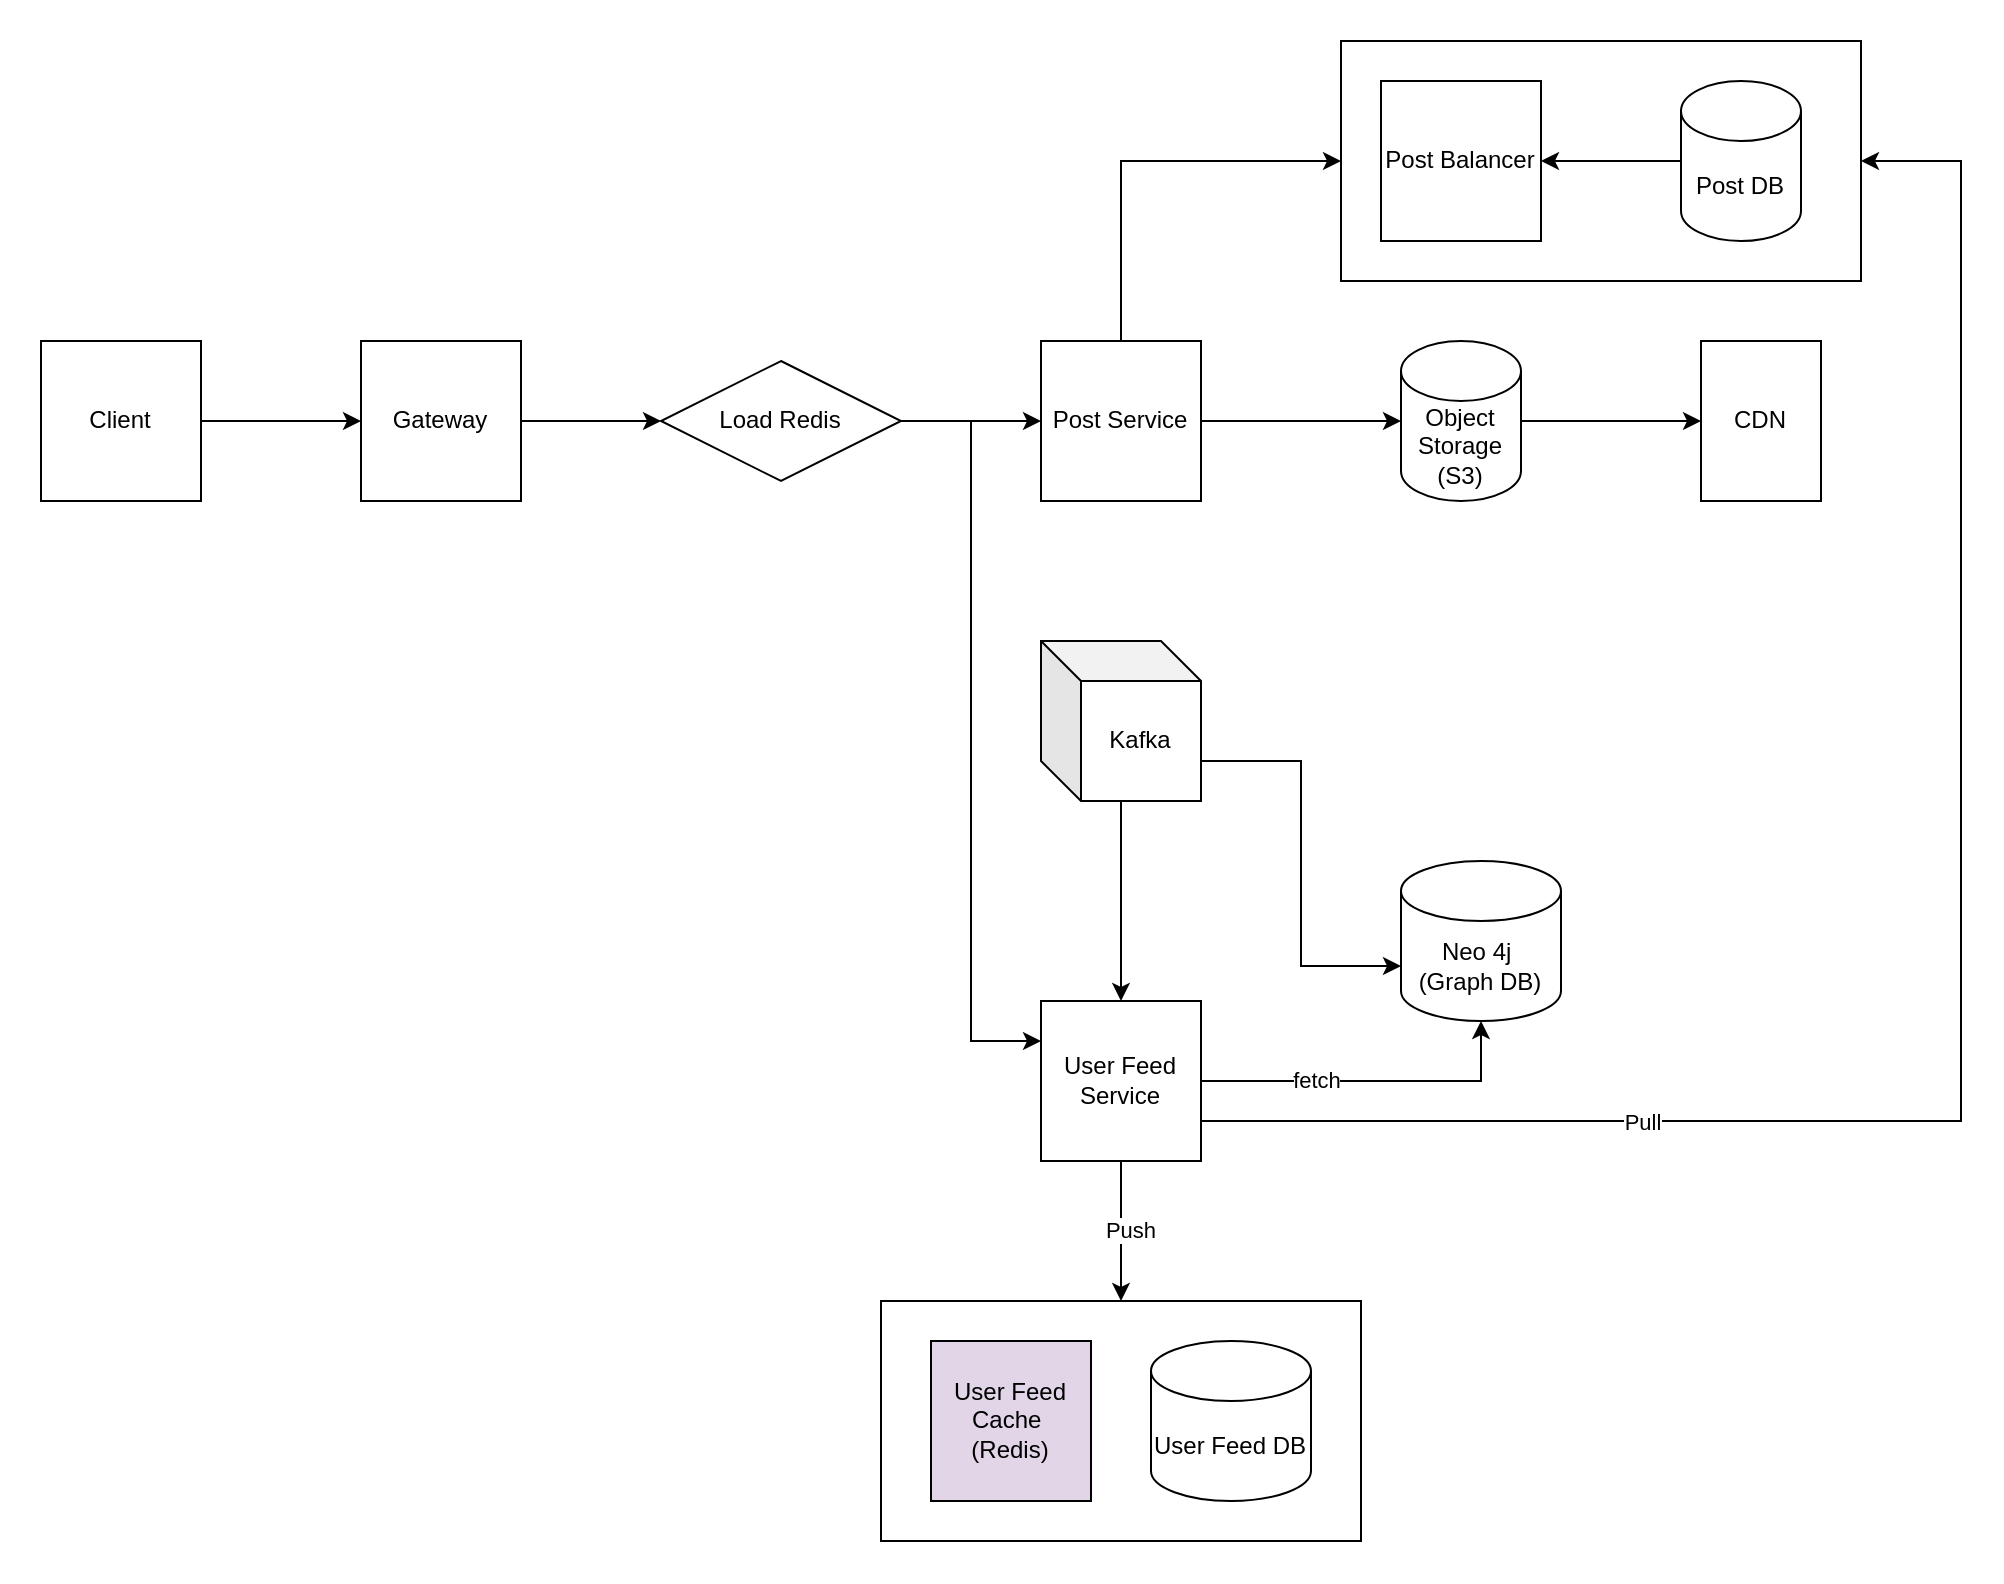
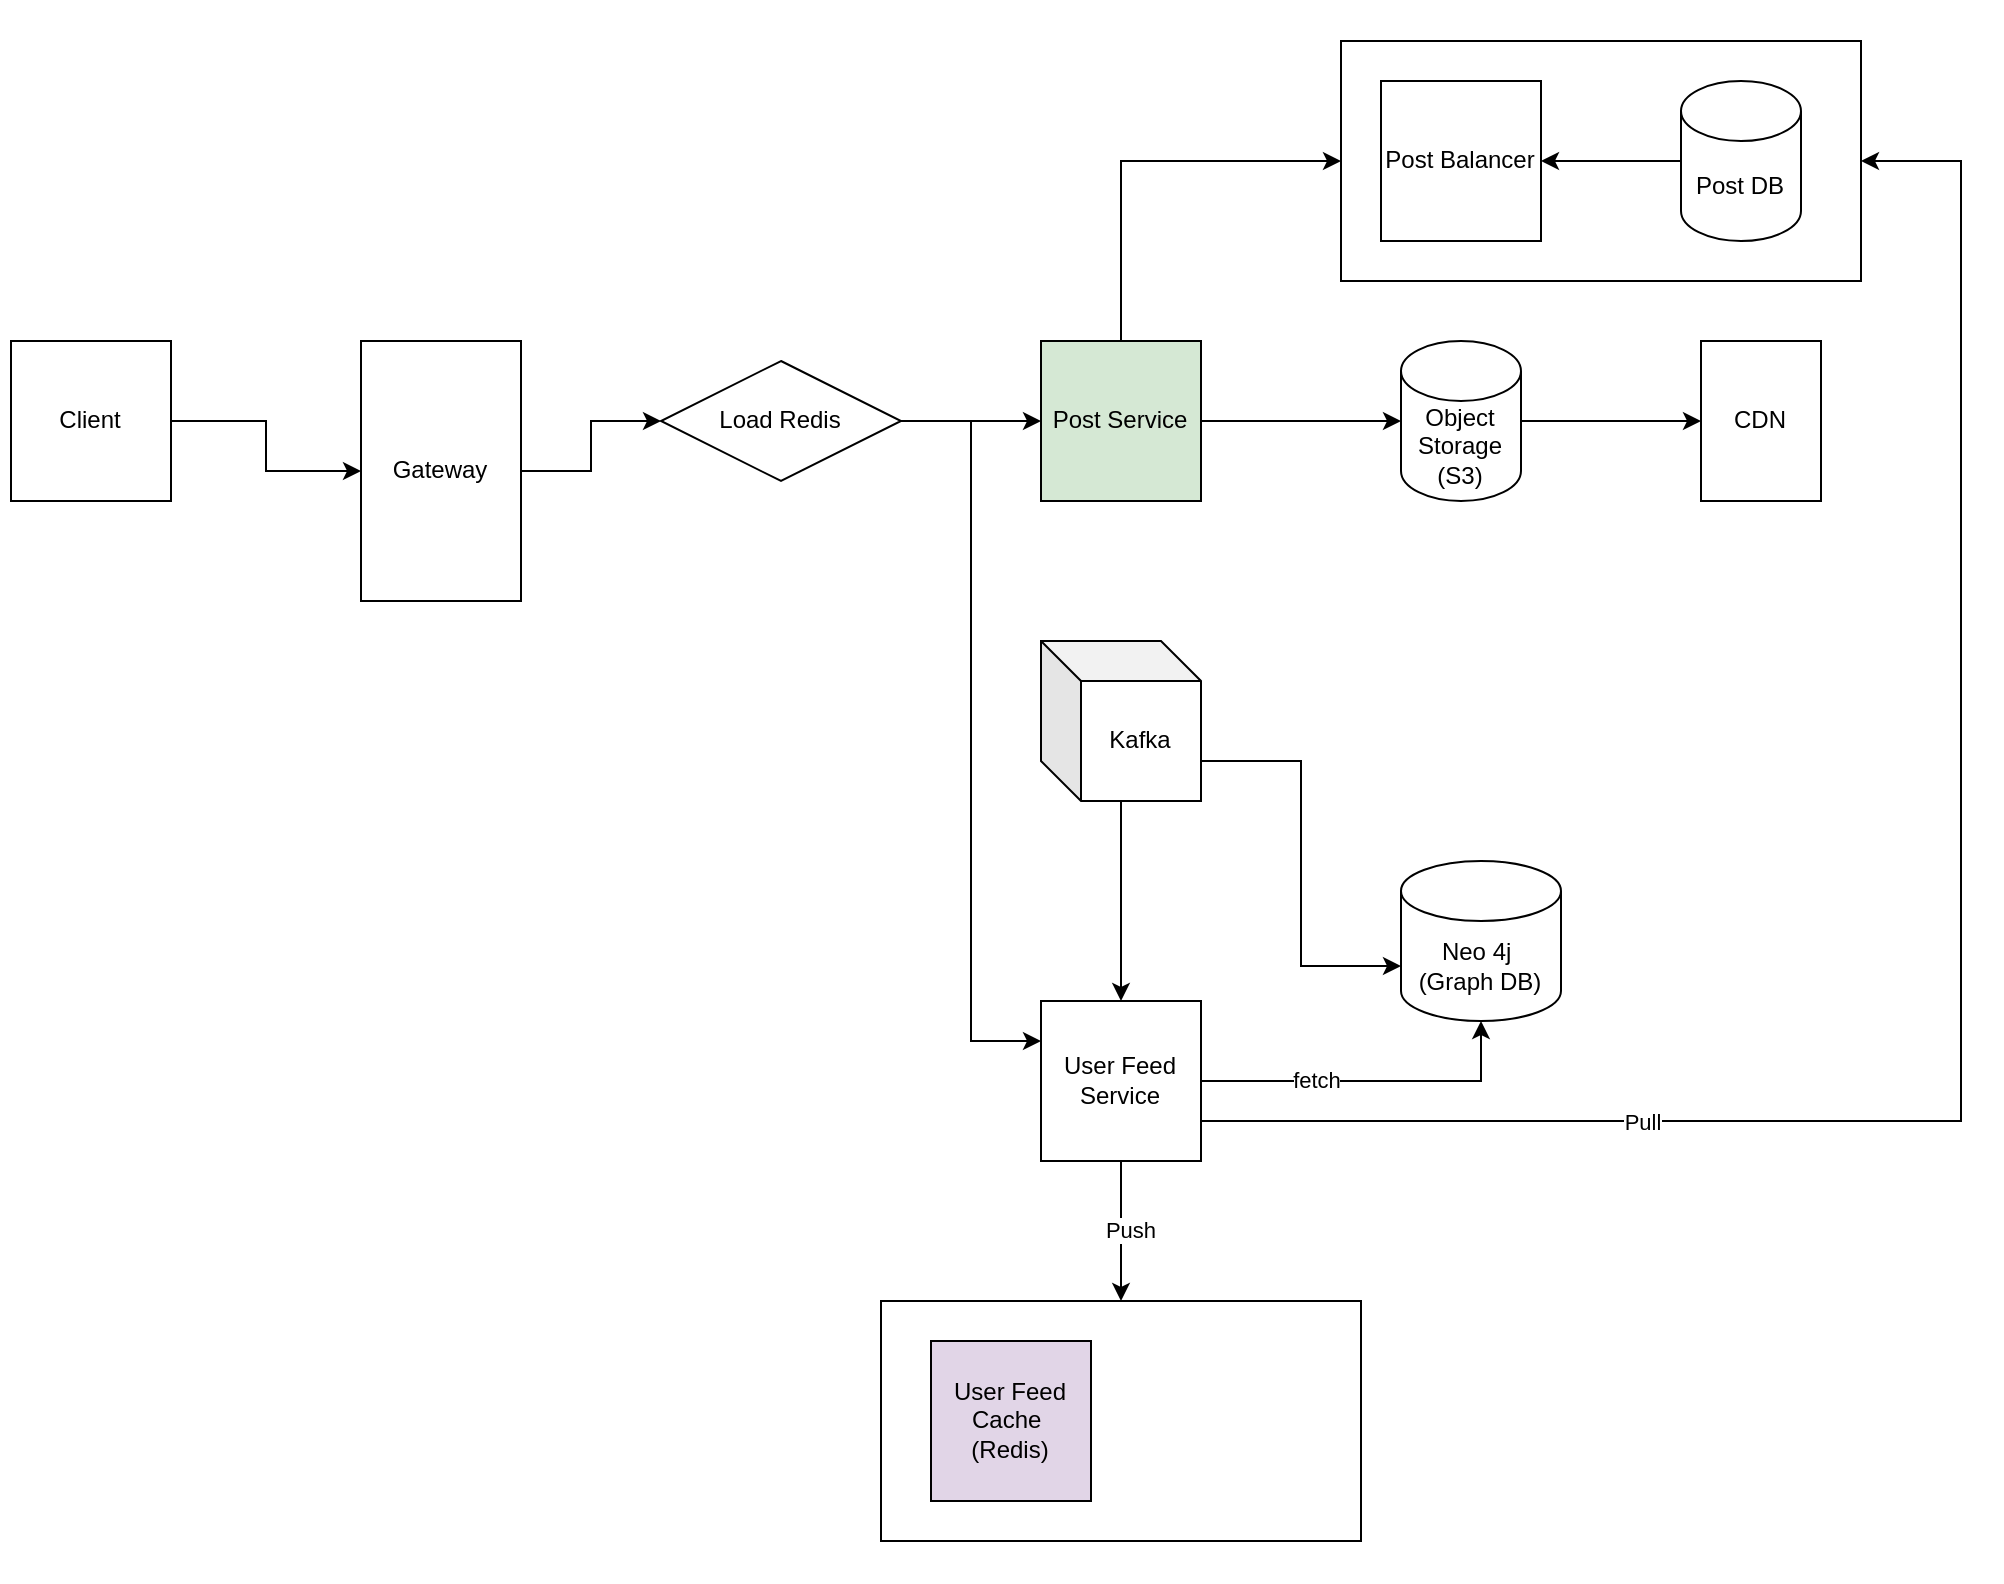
(121, 421) -> (91, 421)
(441, 421) -> (441, 471)
(1121, 421) -> (1121, 421)
(1231, 1421) -> none
